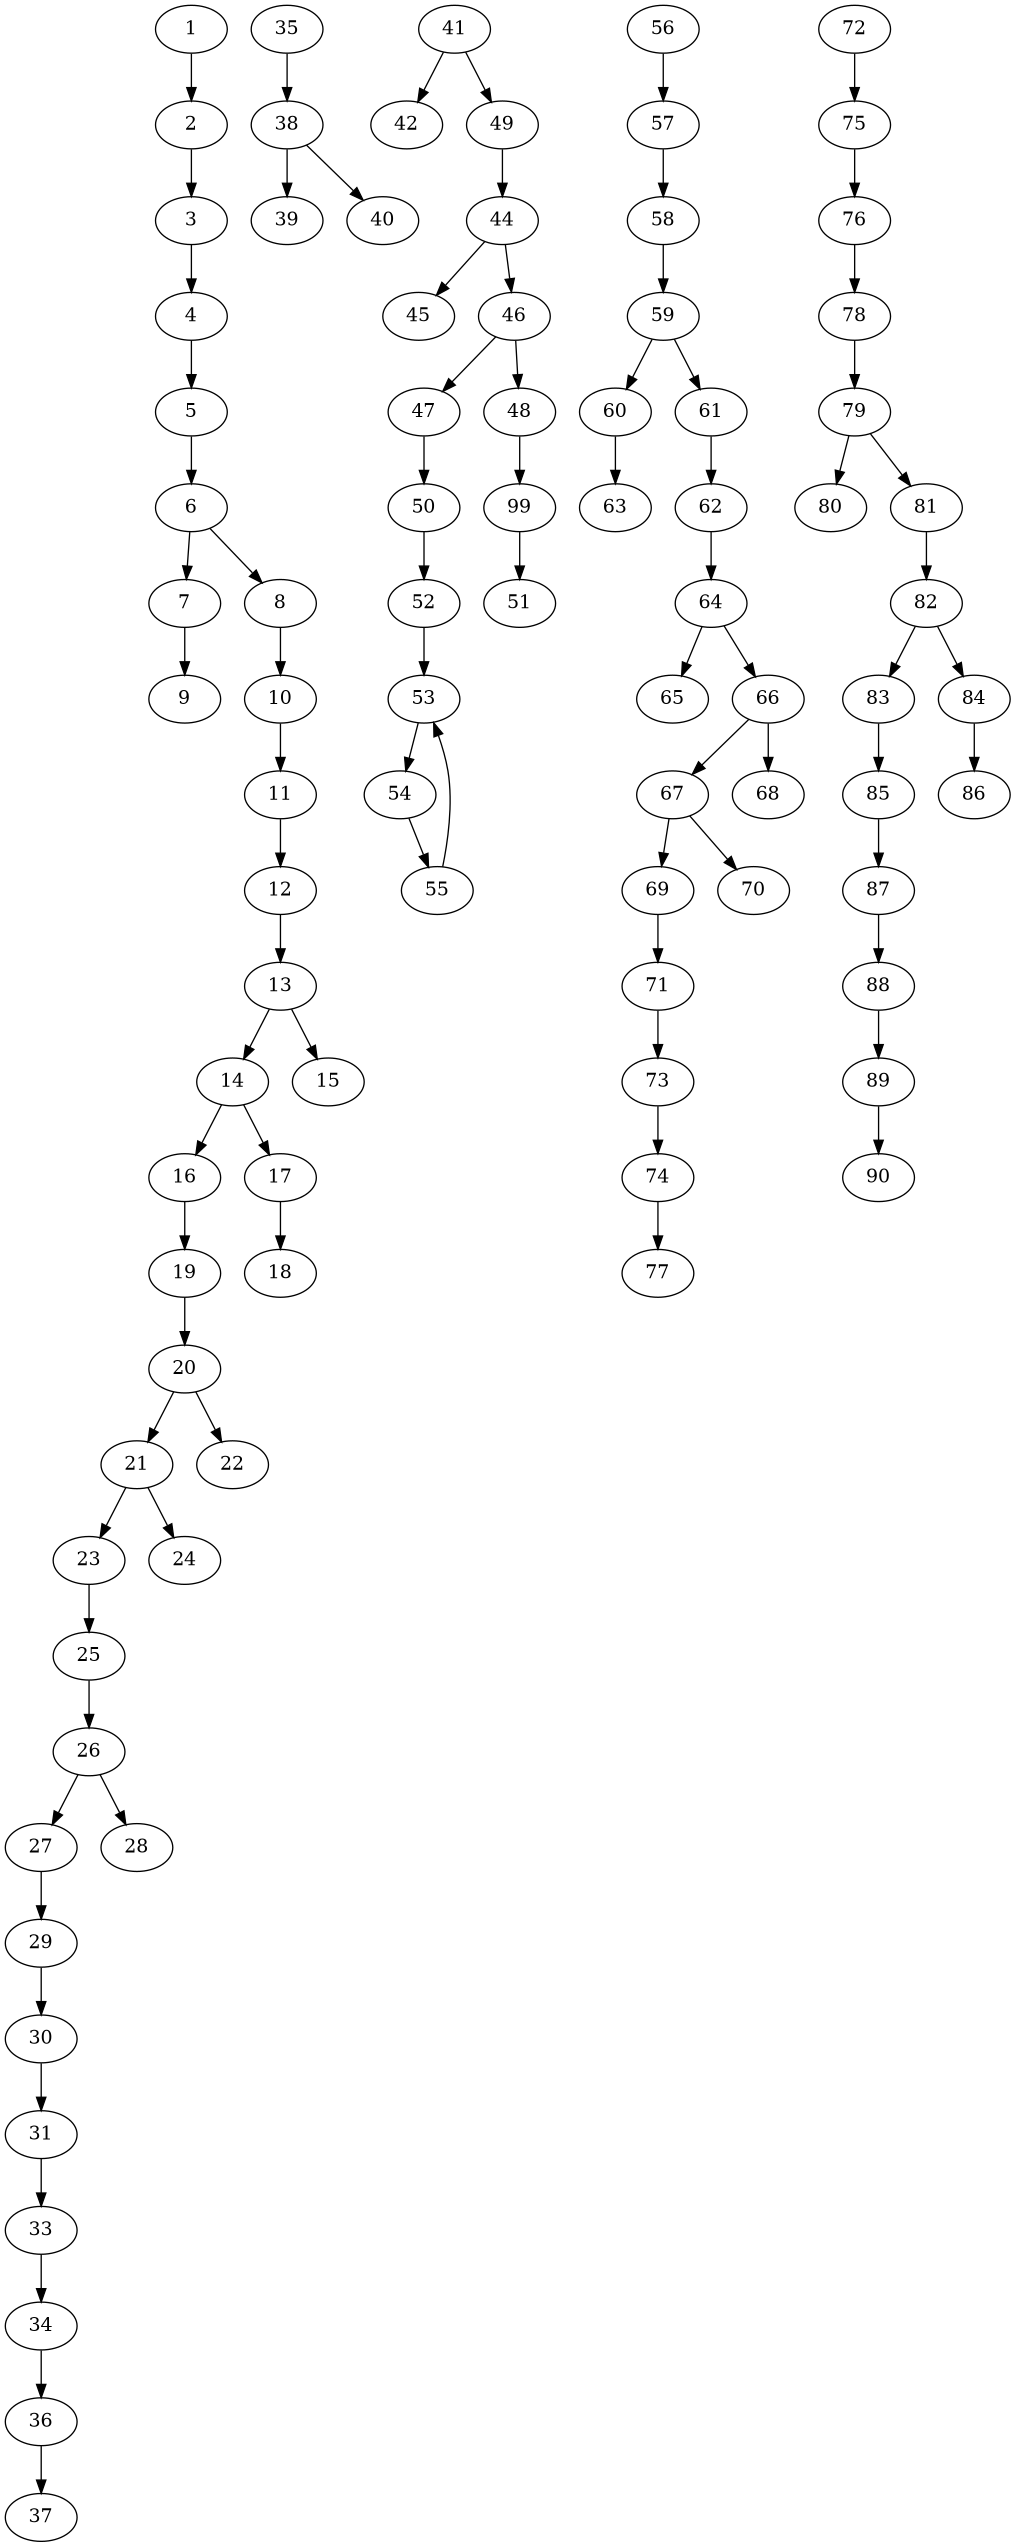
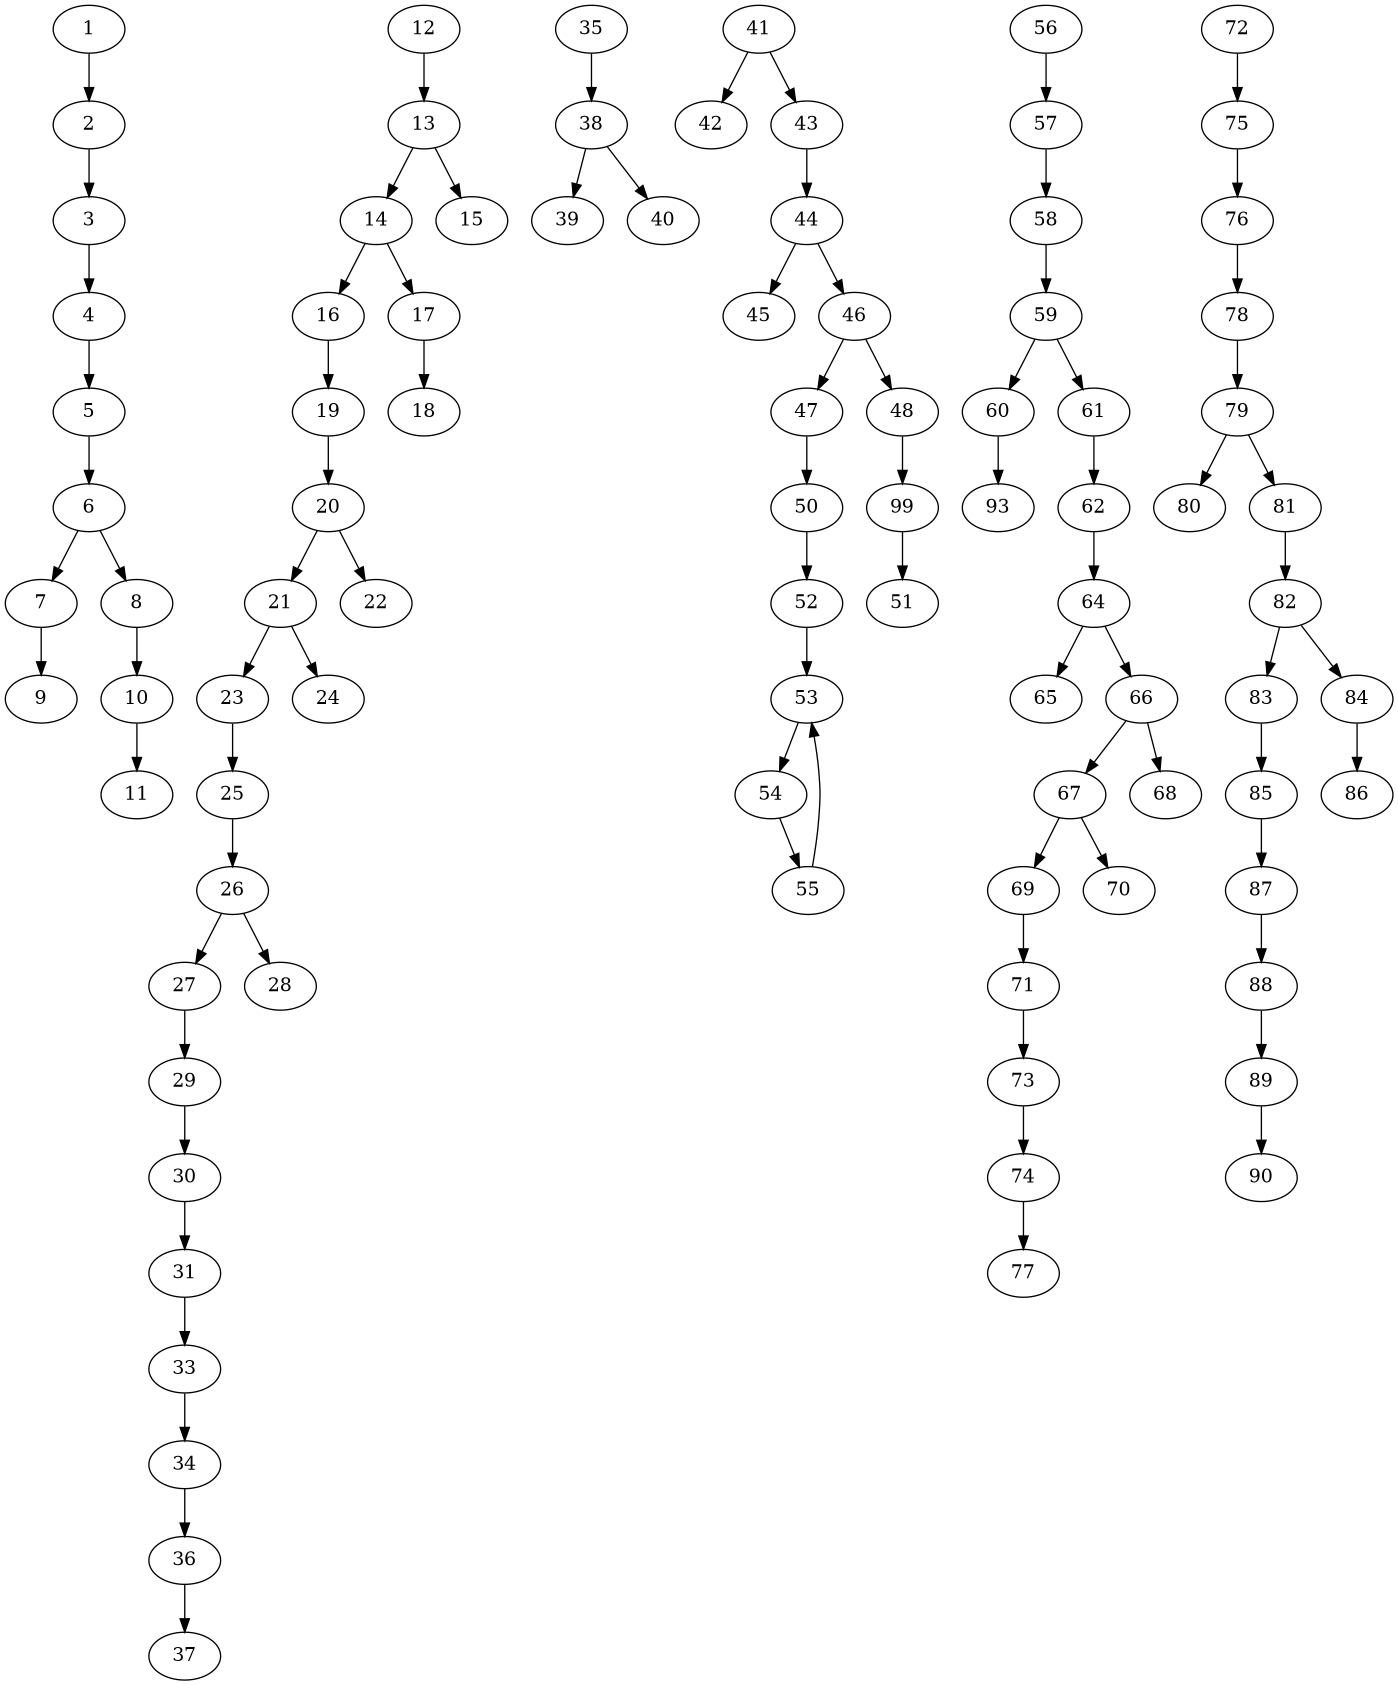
(502, 125) -> (807, 125)
(615, 508) -> (998, 508)
(280, 836) -> none
